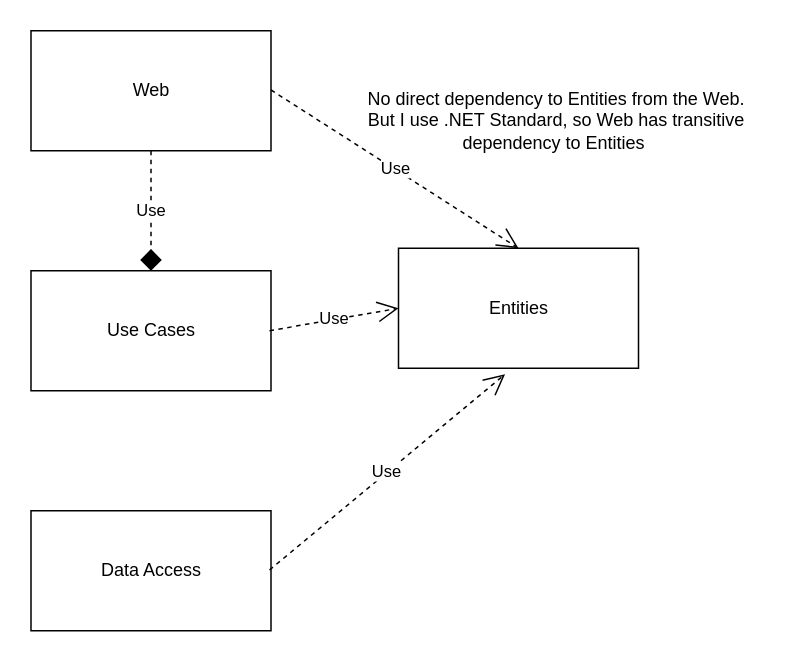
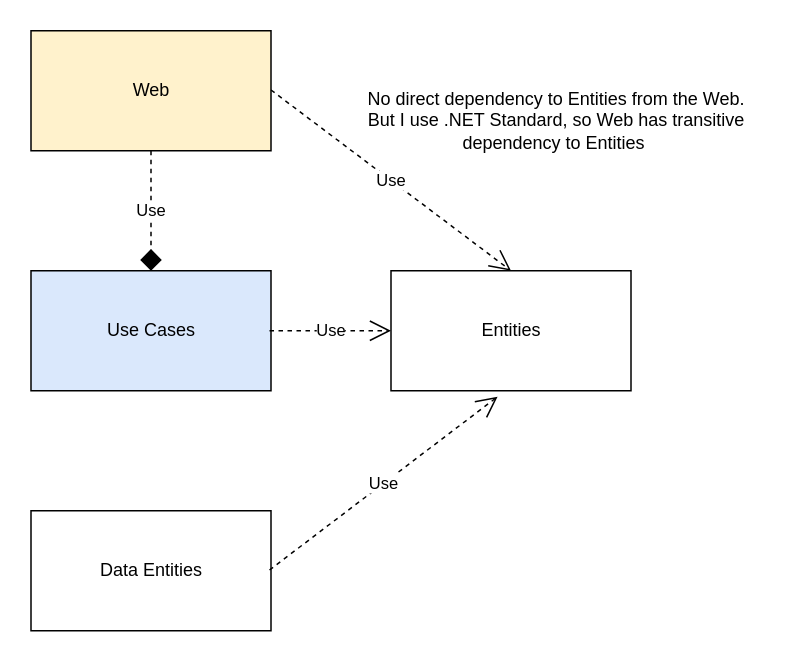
(151, 91) -> (151, 91)
(518, 308) -> (511, 331)
(151, 331) -> (151, 331)
(152, 571) -> (152, 571)
